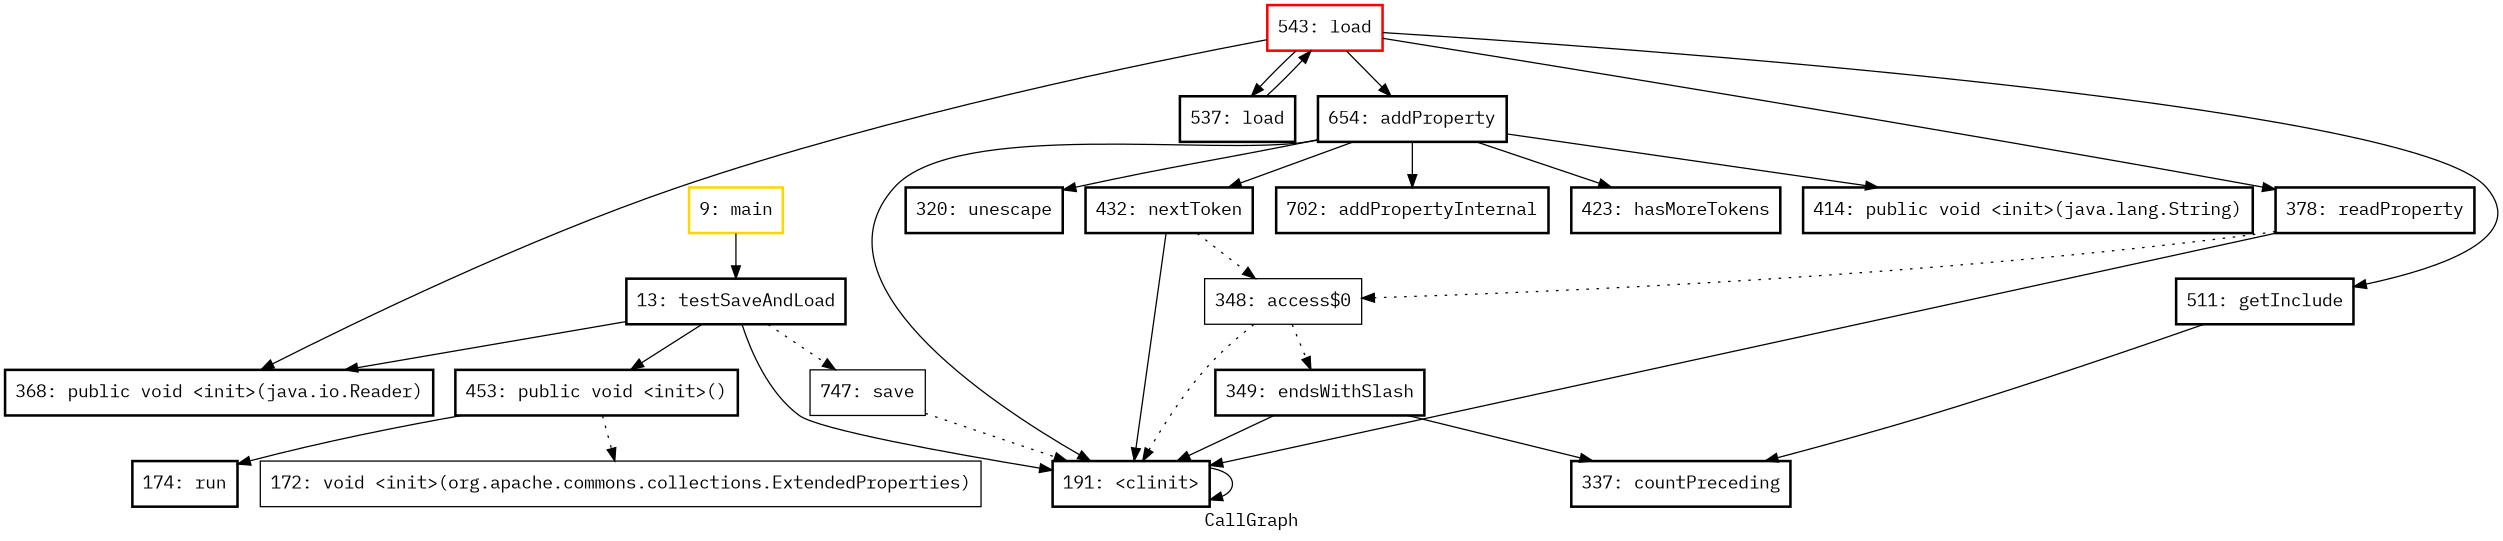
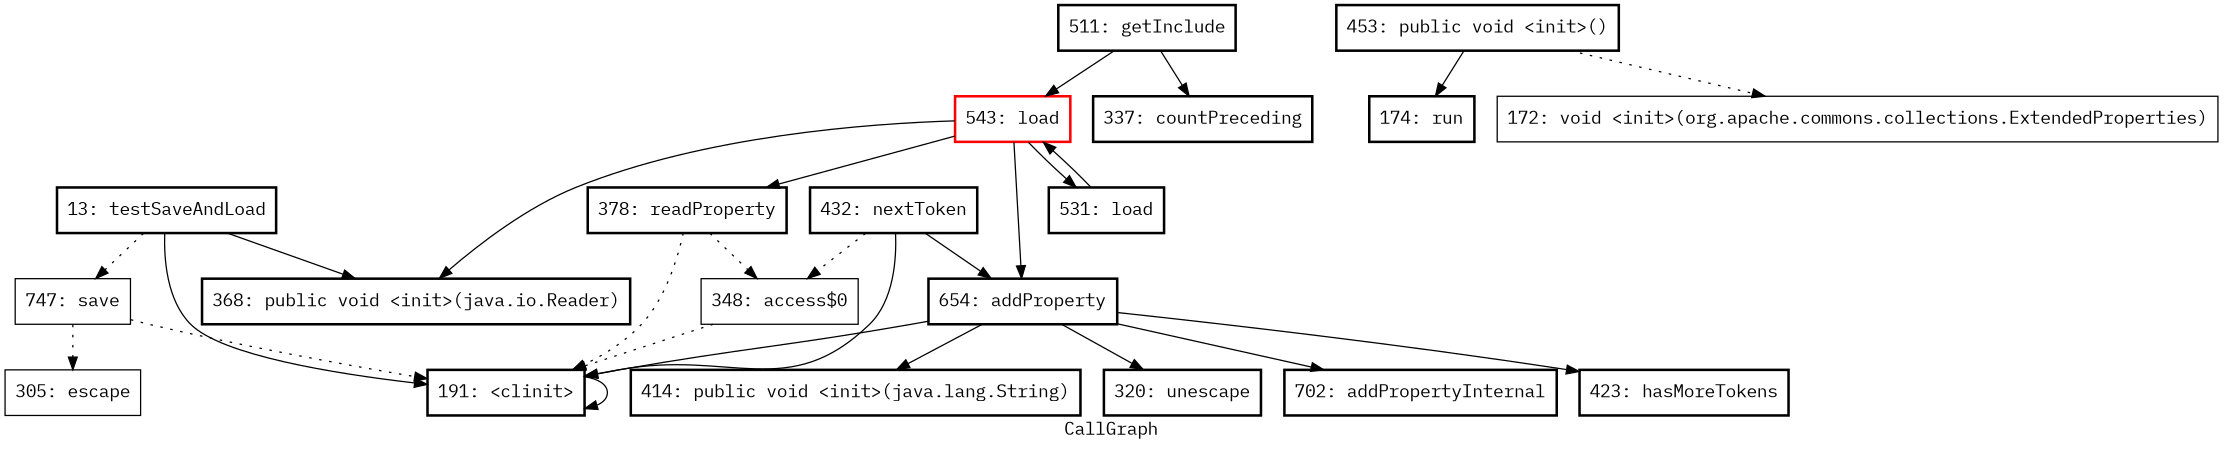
(2033, 89) -> (1085, 70)
(1238, 119) -> (1106, 210)
(1297, 162) -> (953, 252)
(736, 210) -> none
(672, 343) -> none
(1749, 348) -> (651, 312)
none -> (73, 393)
(1320, 393) -> none
